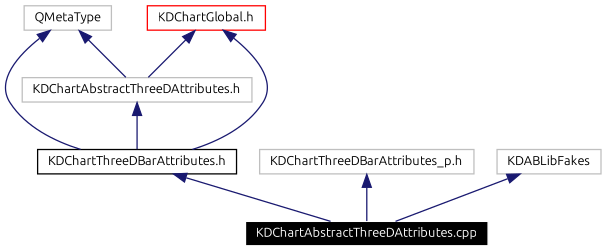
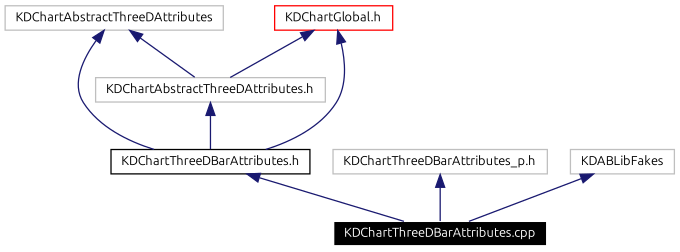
(68, 18) -> (114, 18)
(367, 234) -> (440, 234)
